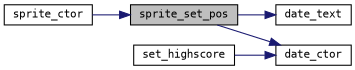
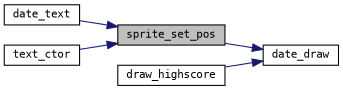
(48, 15) -> (42, 55)
(251, 15) -> (94, 23)
(184, 55) -> (171, 75)
(314, 55) -> (301, 55)
